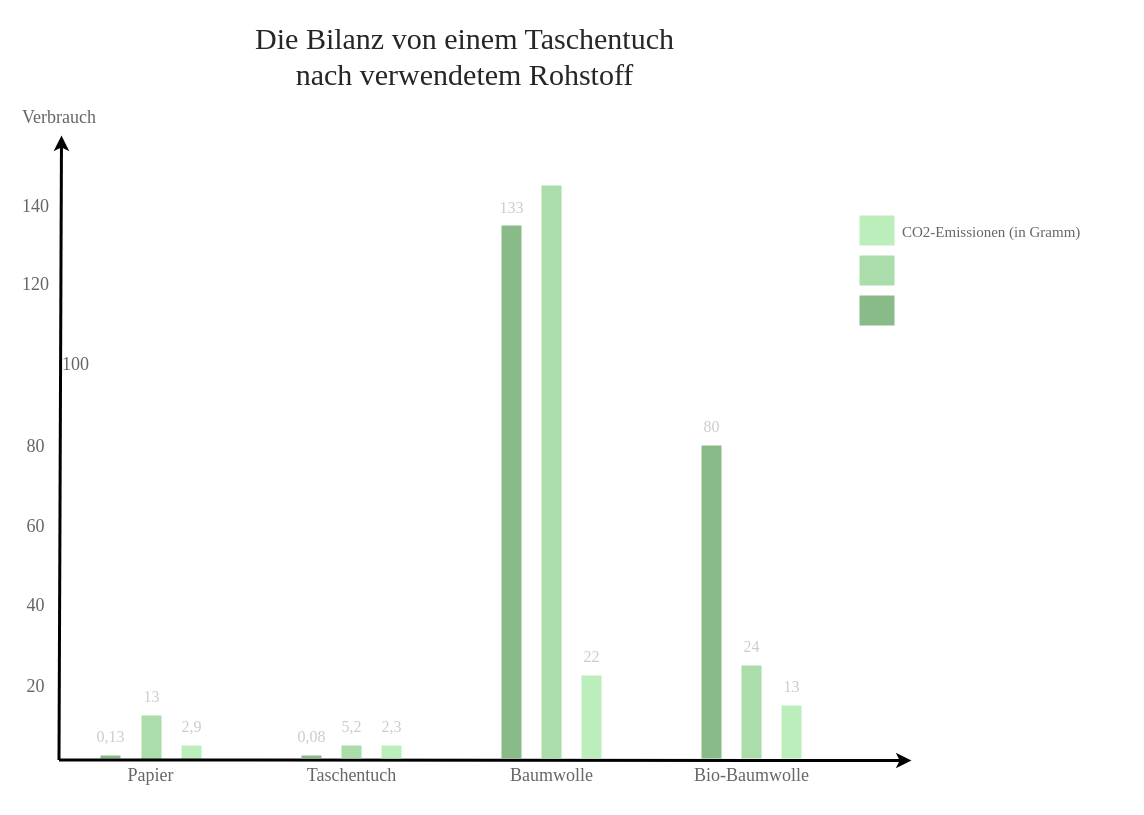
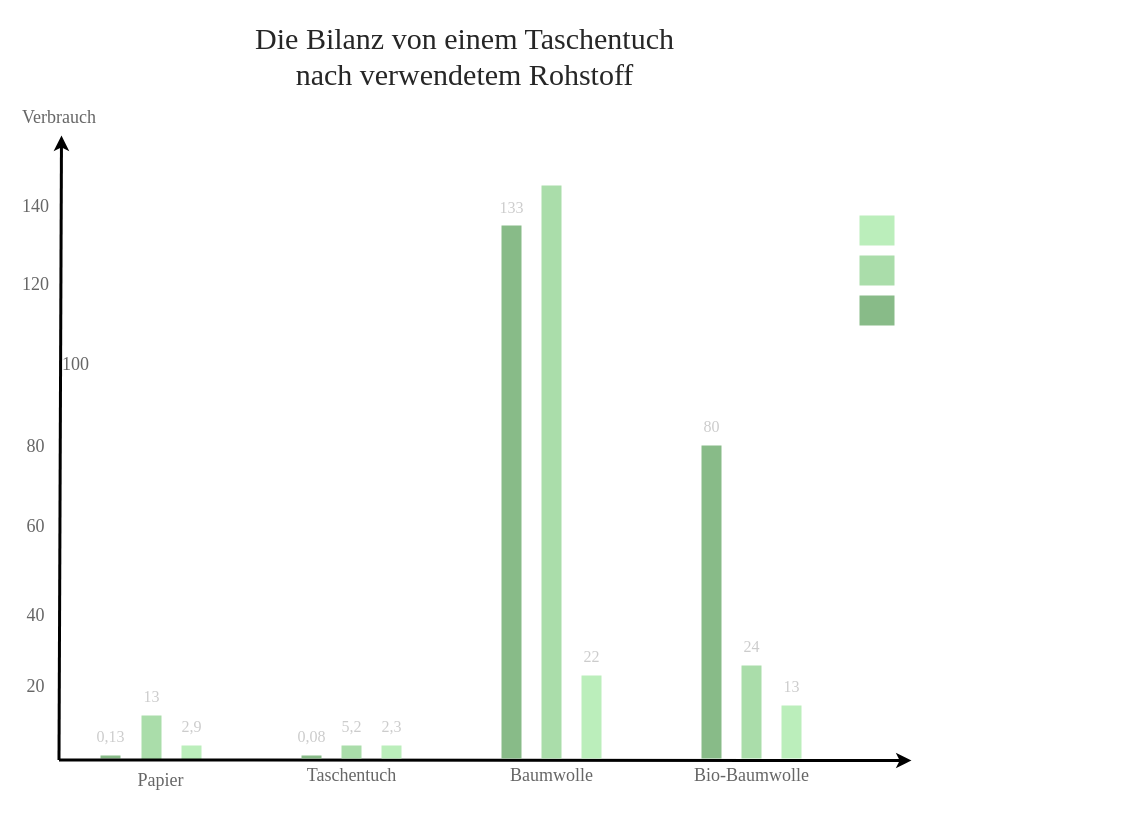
(1011, 231) -> none
(36, 608) -> (36, 618)
(151, 778) -> (161, 783)
